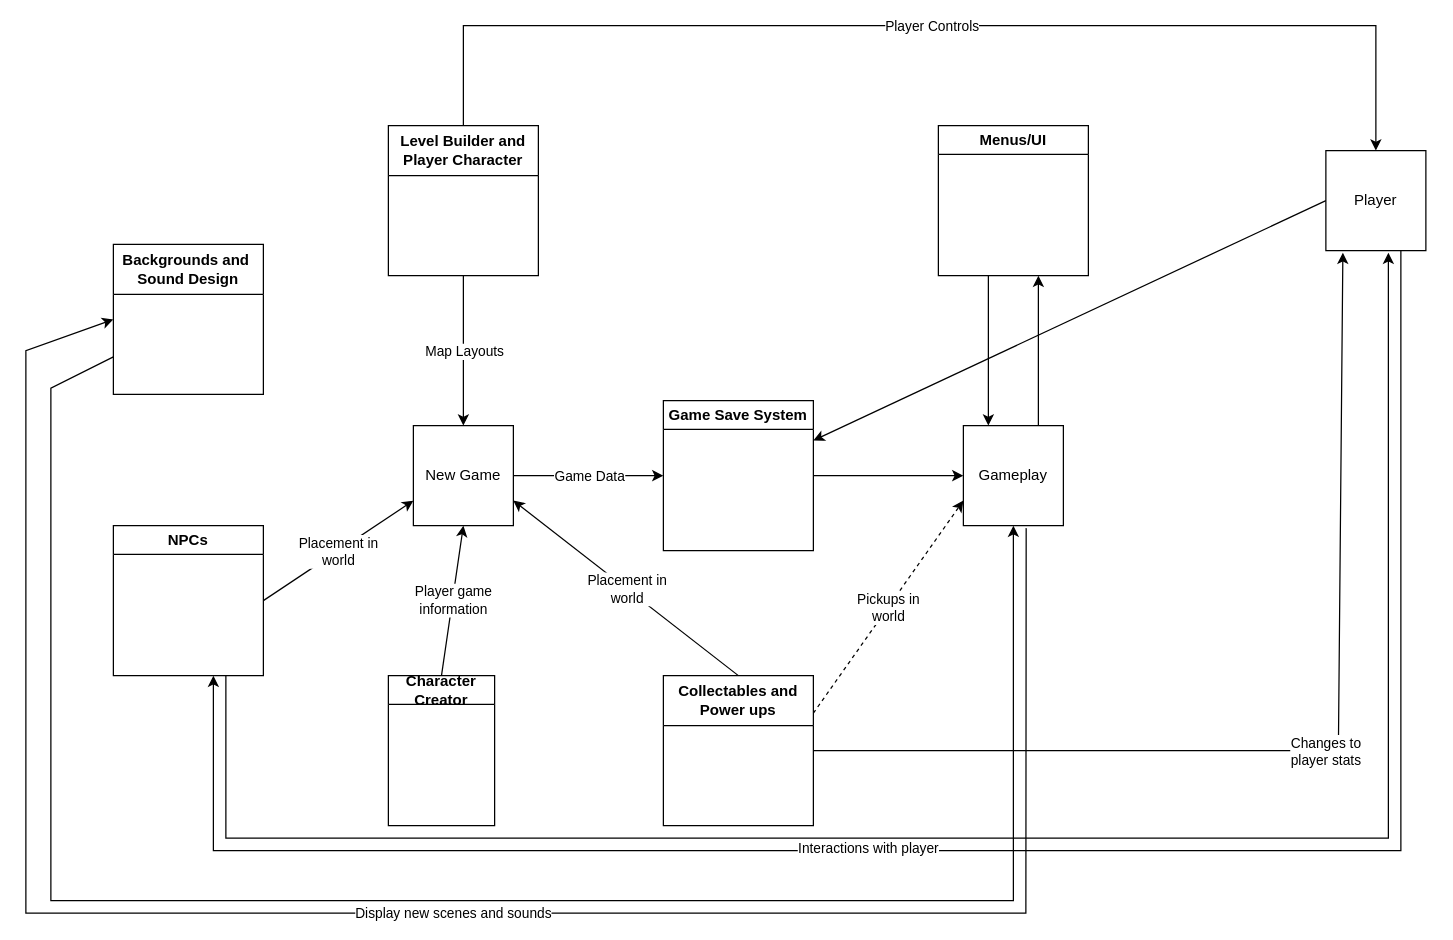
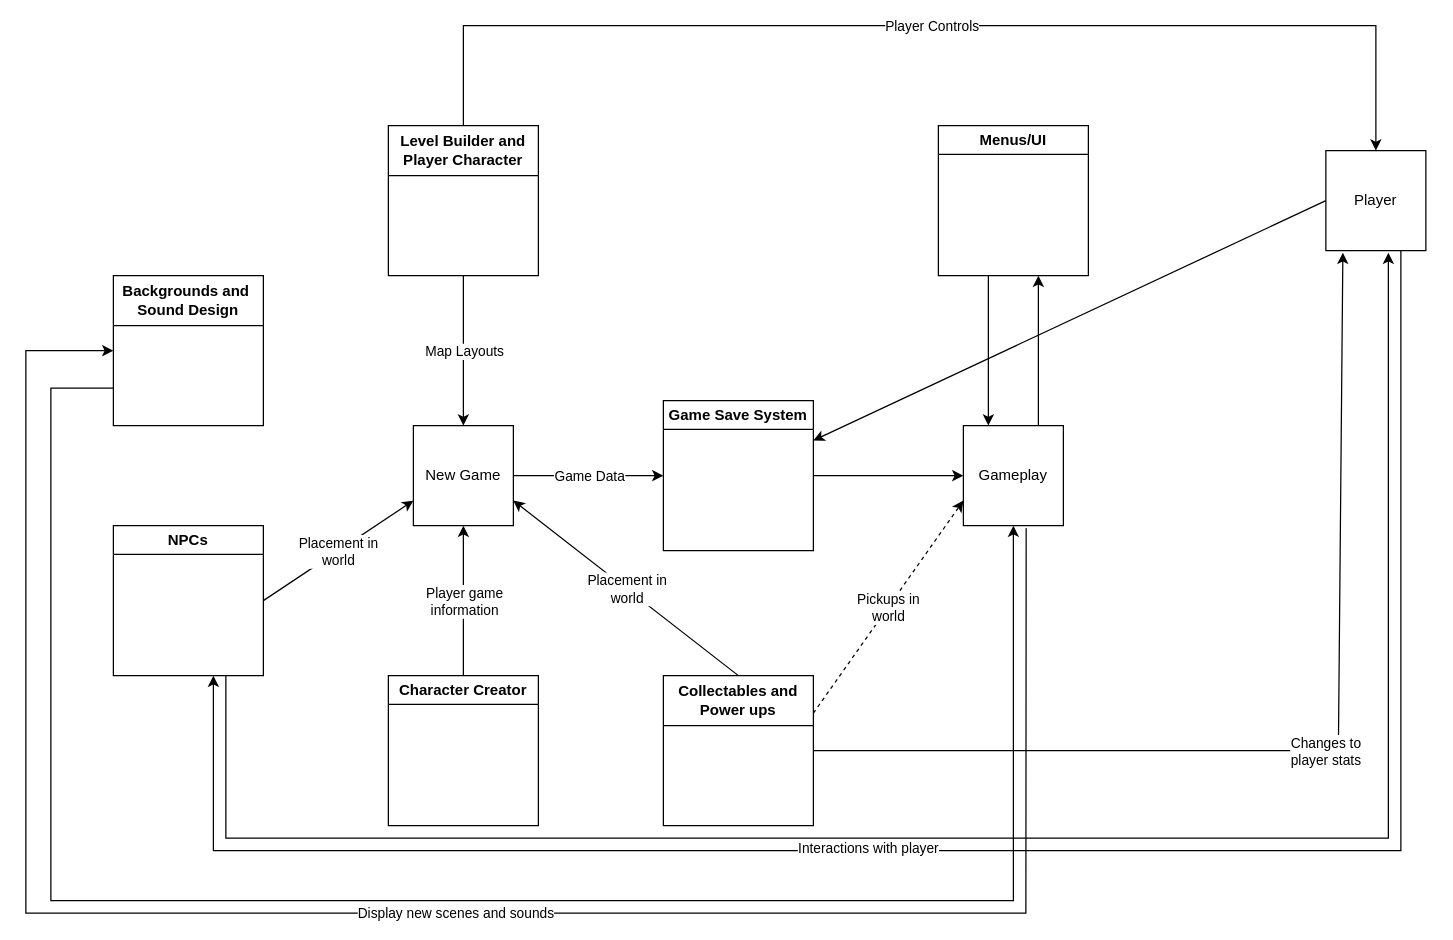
(188, 319) -> (188, 351)
(441, 751) -> (463, 751)
